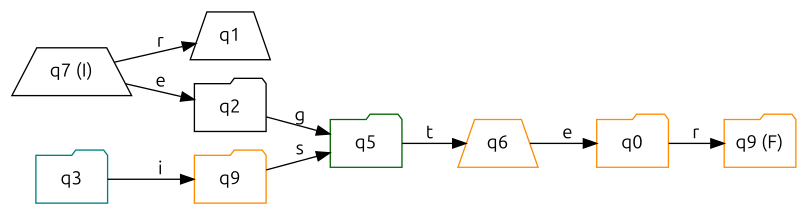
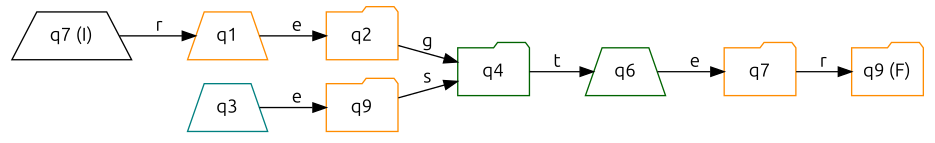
(230, 36) -> (228, 36)
(153, 90) -> (286, 36)
(230, 108) -> (362, 36)
(366, 143) -> (494, 72)
(498, 143) -> (625, 72)
(633, 143) -> (760, 72)
(161, 169) -> (297, 98)
(72, 179) -> (228, 108)
